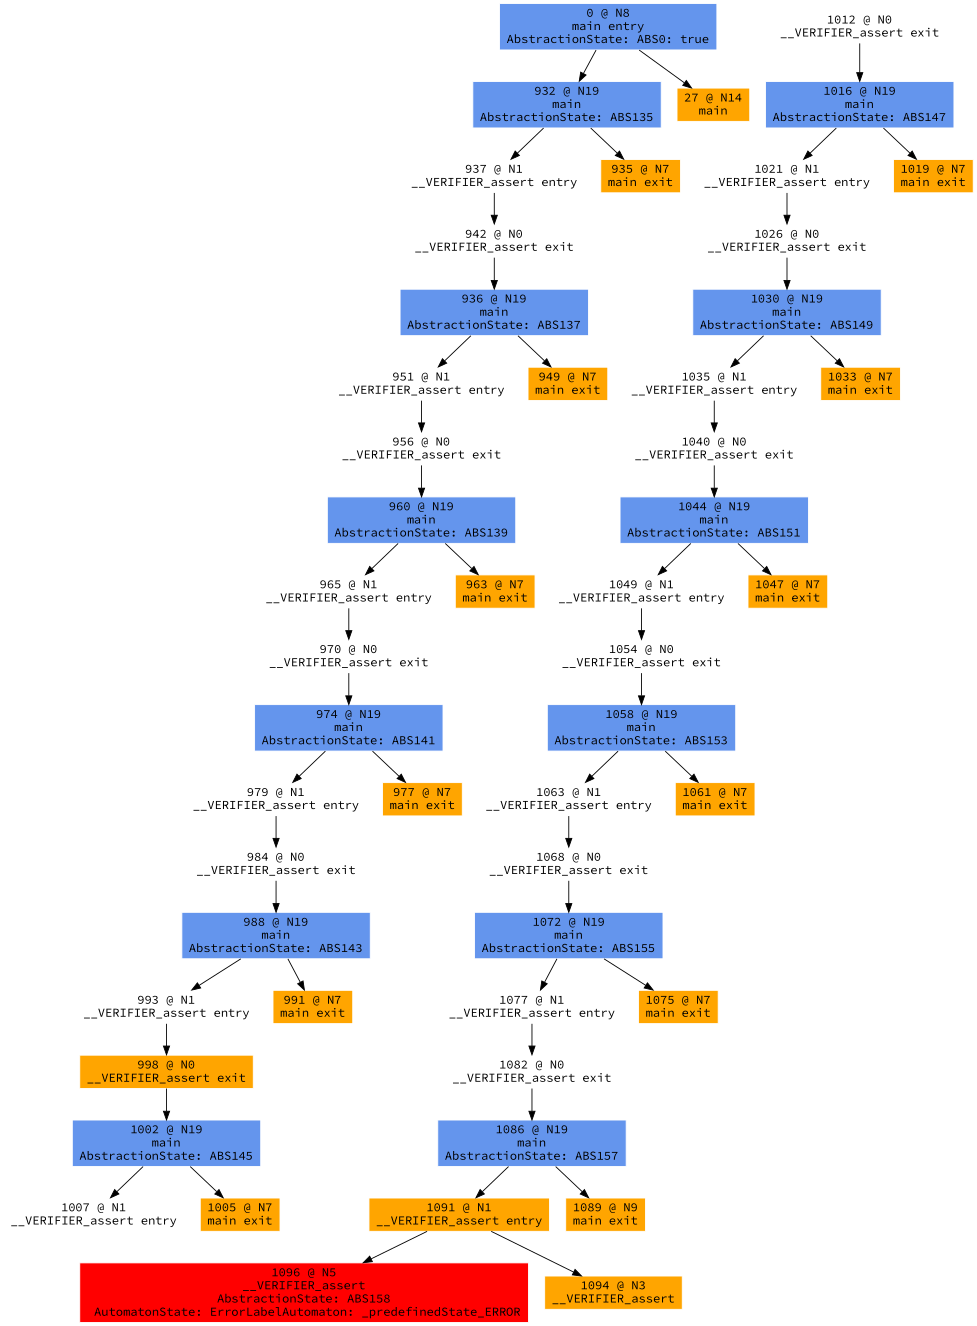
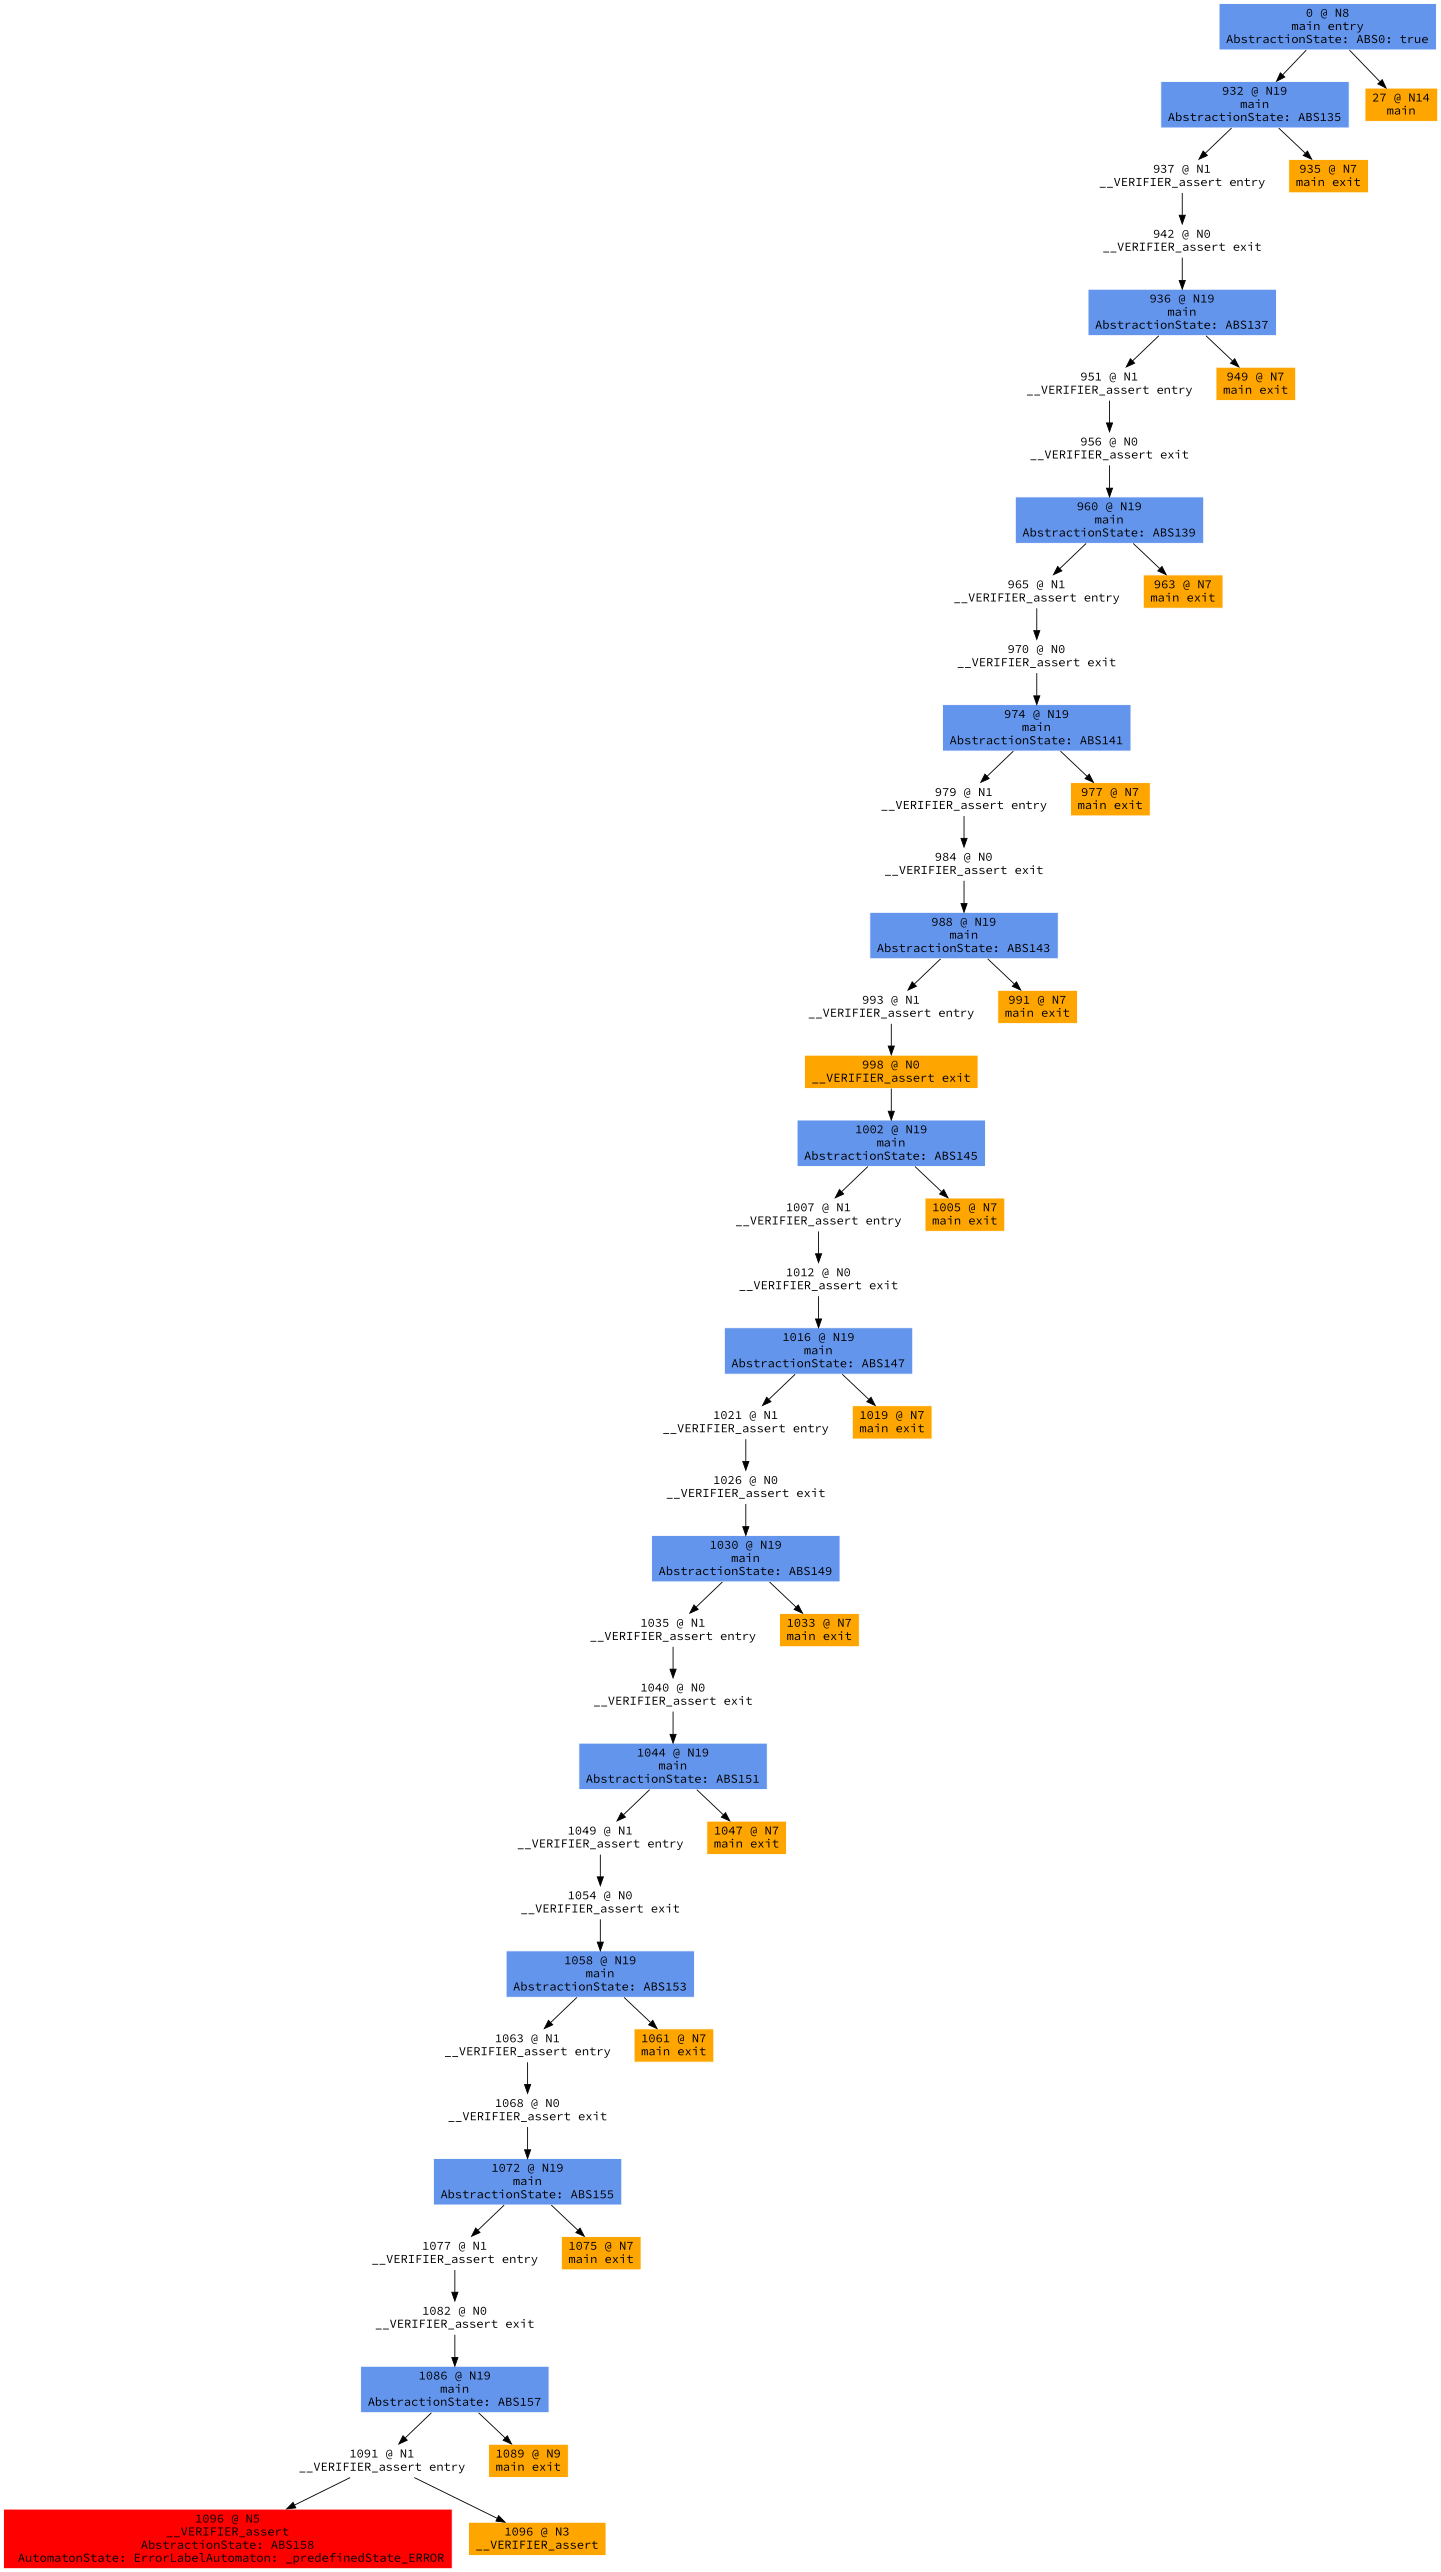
(459, 1215) -> (382, 2461)
none -> (819, 1243)
(613, 1293) -> (537, 2539)
